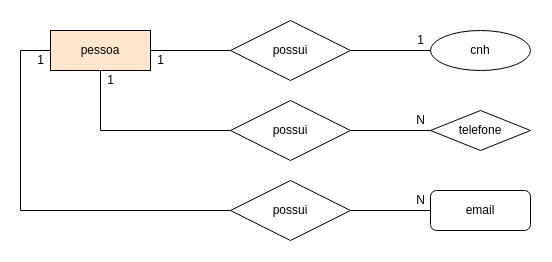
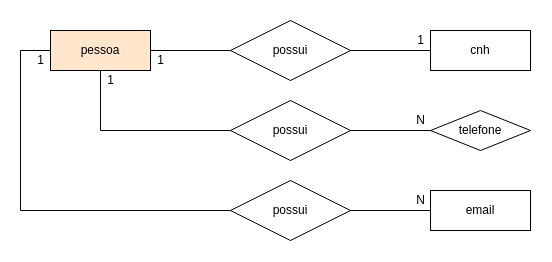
(481, 51) -> (481, 51)
(481, 211) -> (481, 211)
